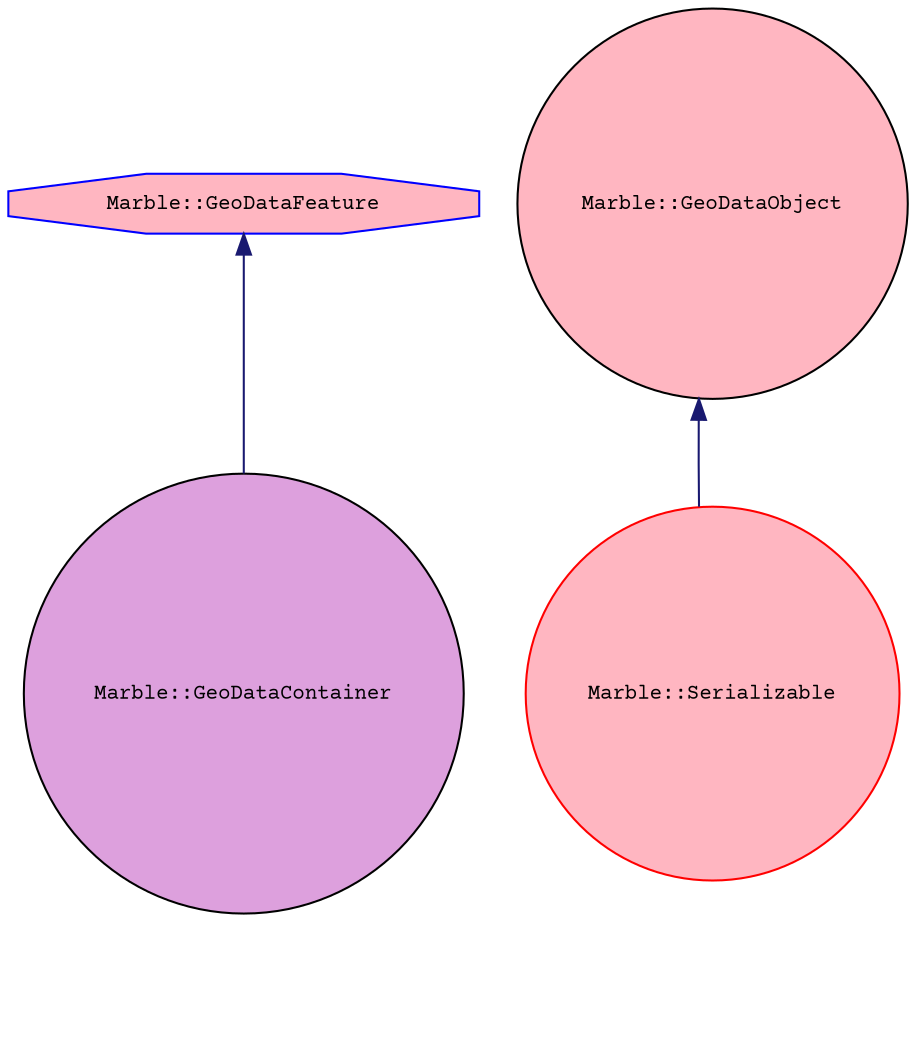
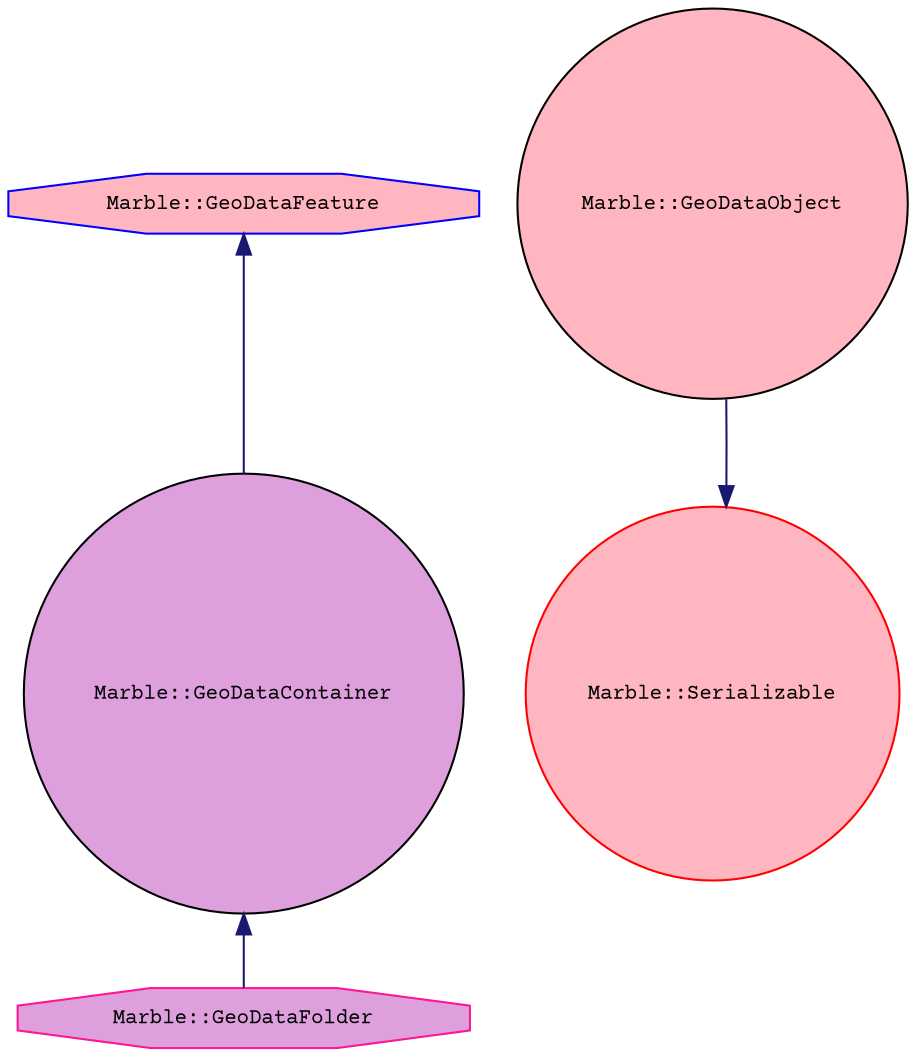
(699, 463) -> (727, 443)
none -> (244, 1018)
